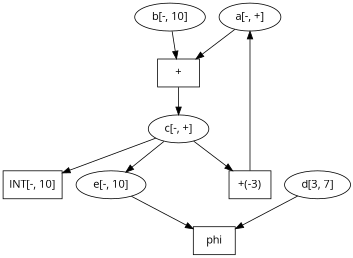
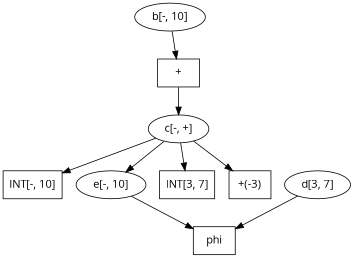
(250, 17) -> none
none -> (187, 185)
